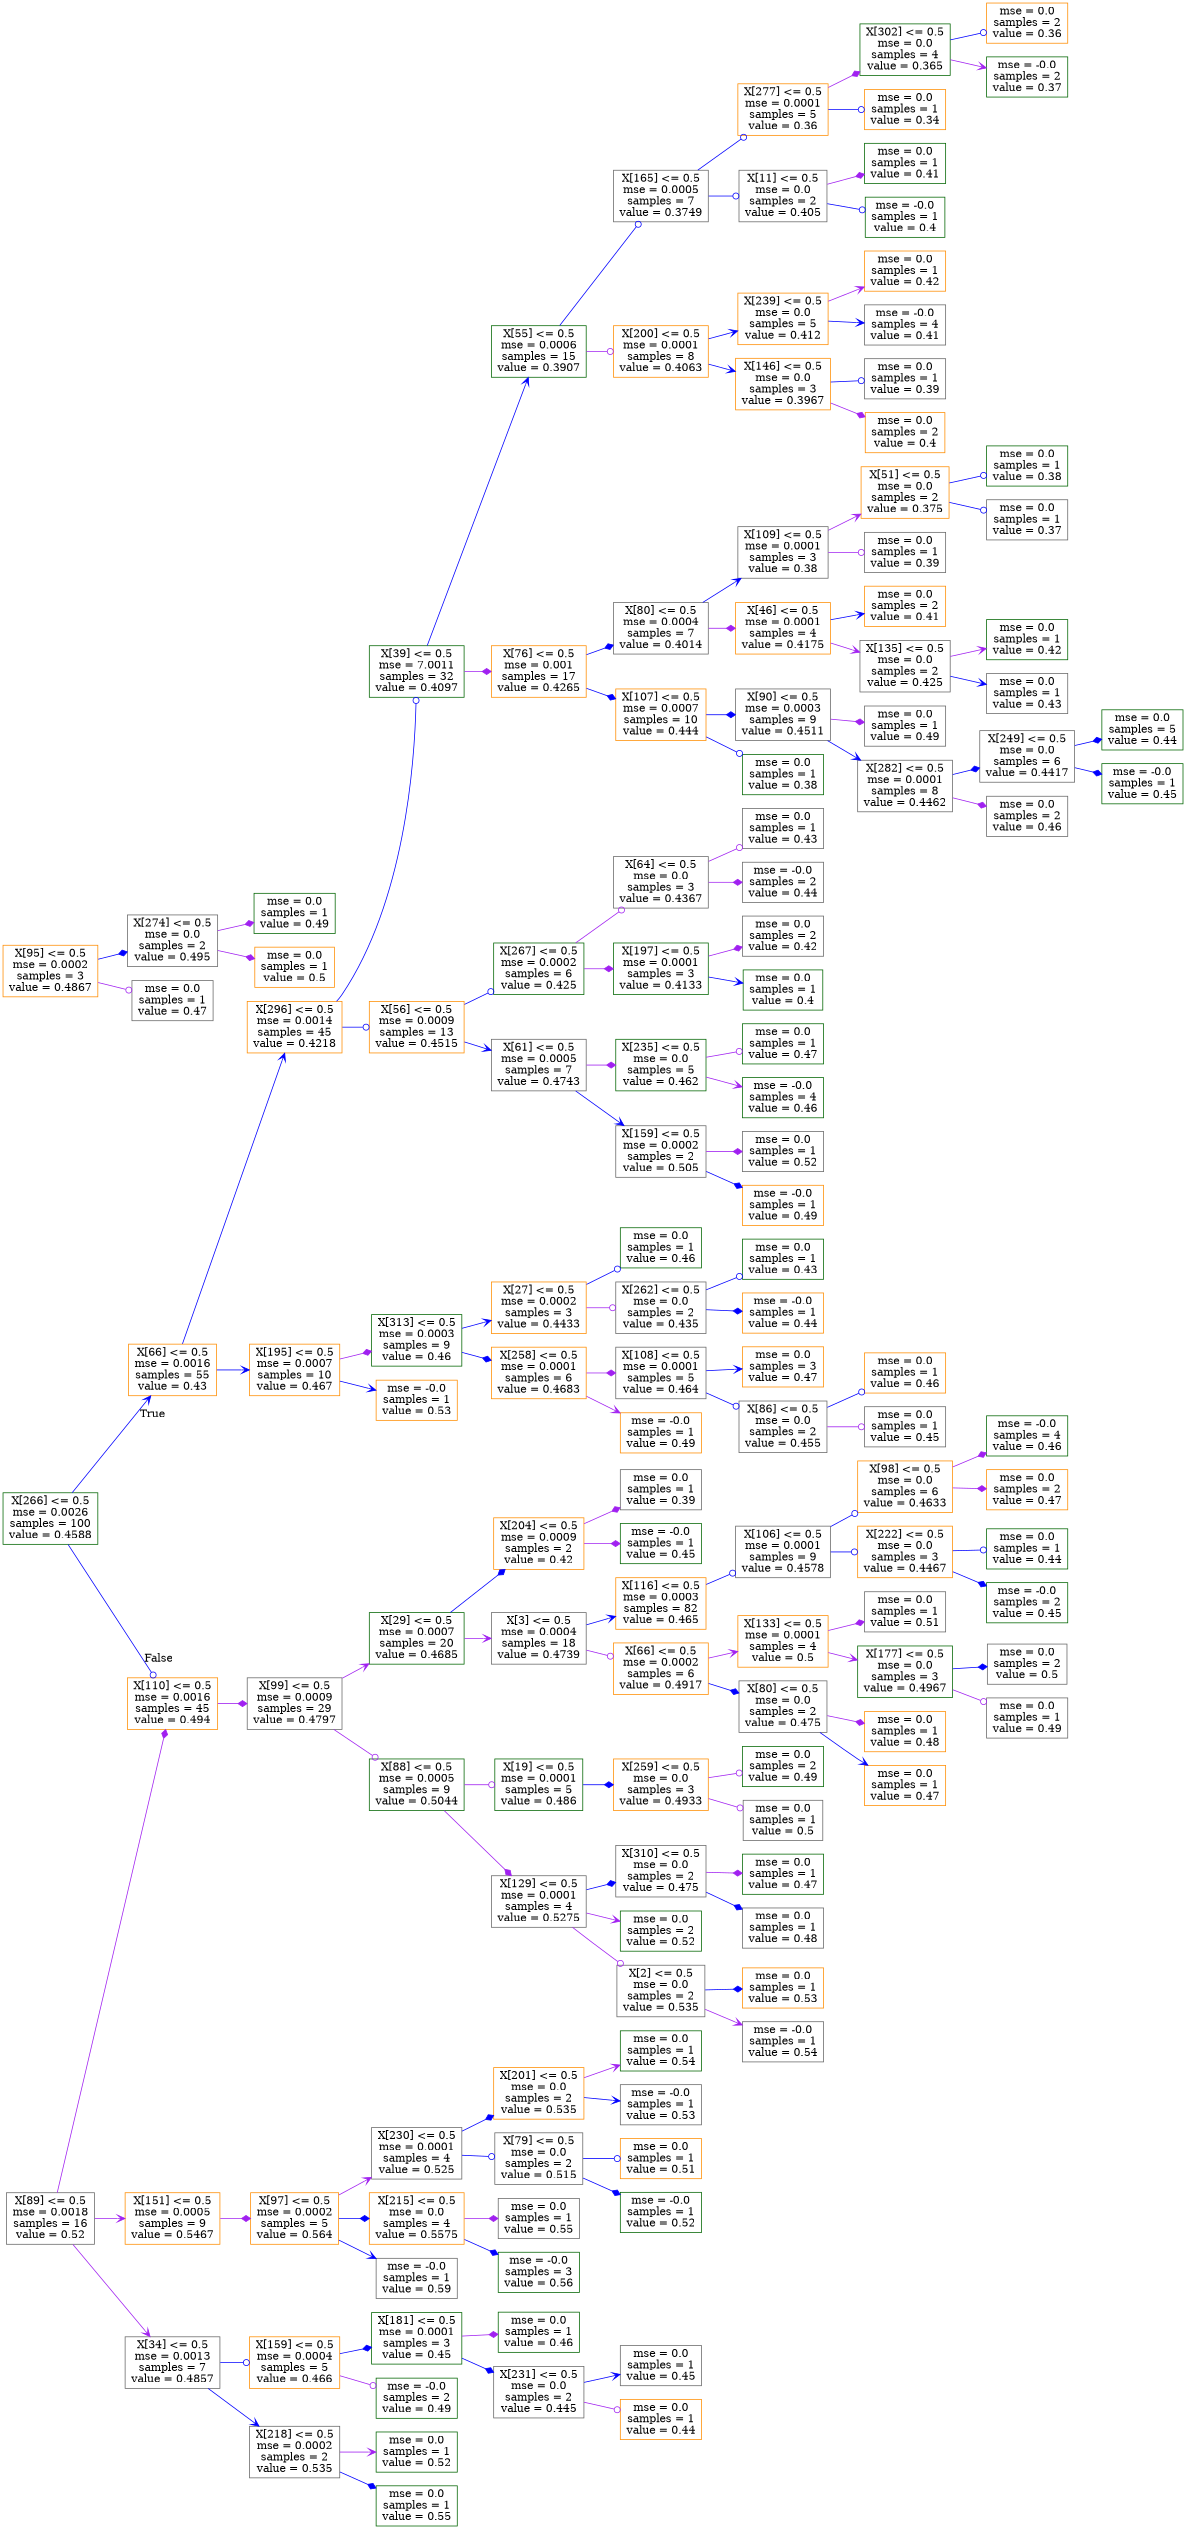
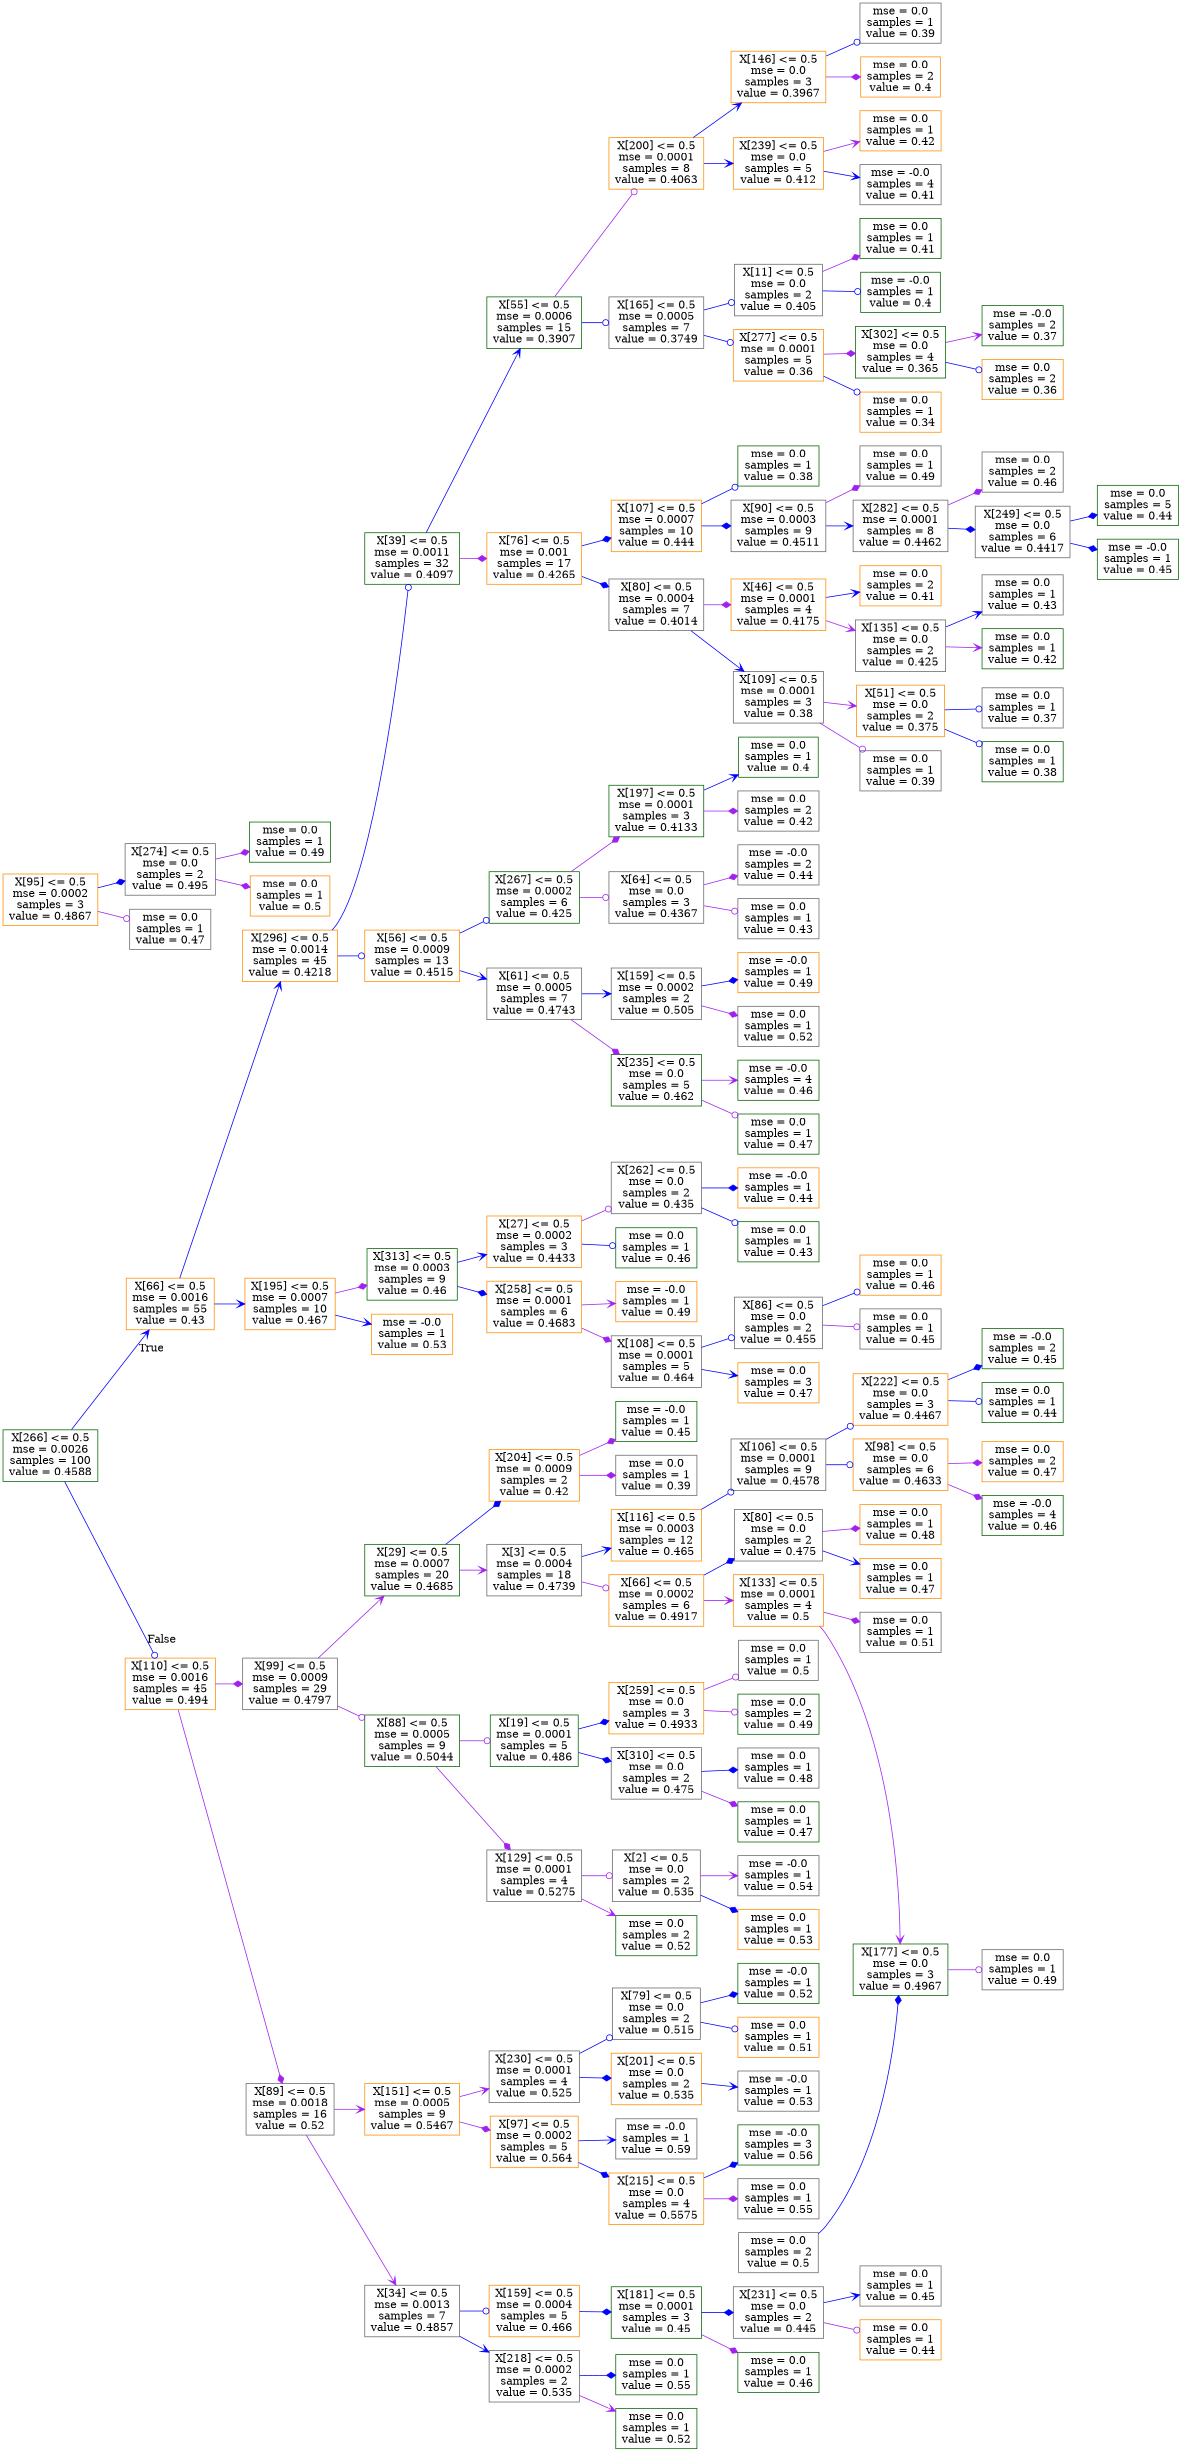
(417, 672) -> (412, 559)
(661, 1603) -> (656, 1535)
(965, 1668) -> (875, 2126)
(597, 1887) -> (590, 1756)
(110, 1966) -> (229, 1892)
(661, 2051) -> none
(352, 2188) -> (471, 2094)
(417, 2398) -> none
